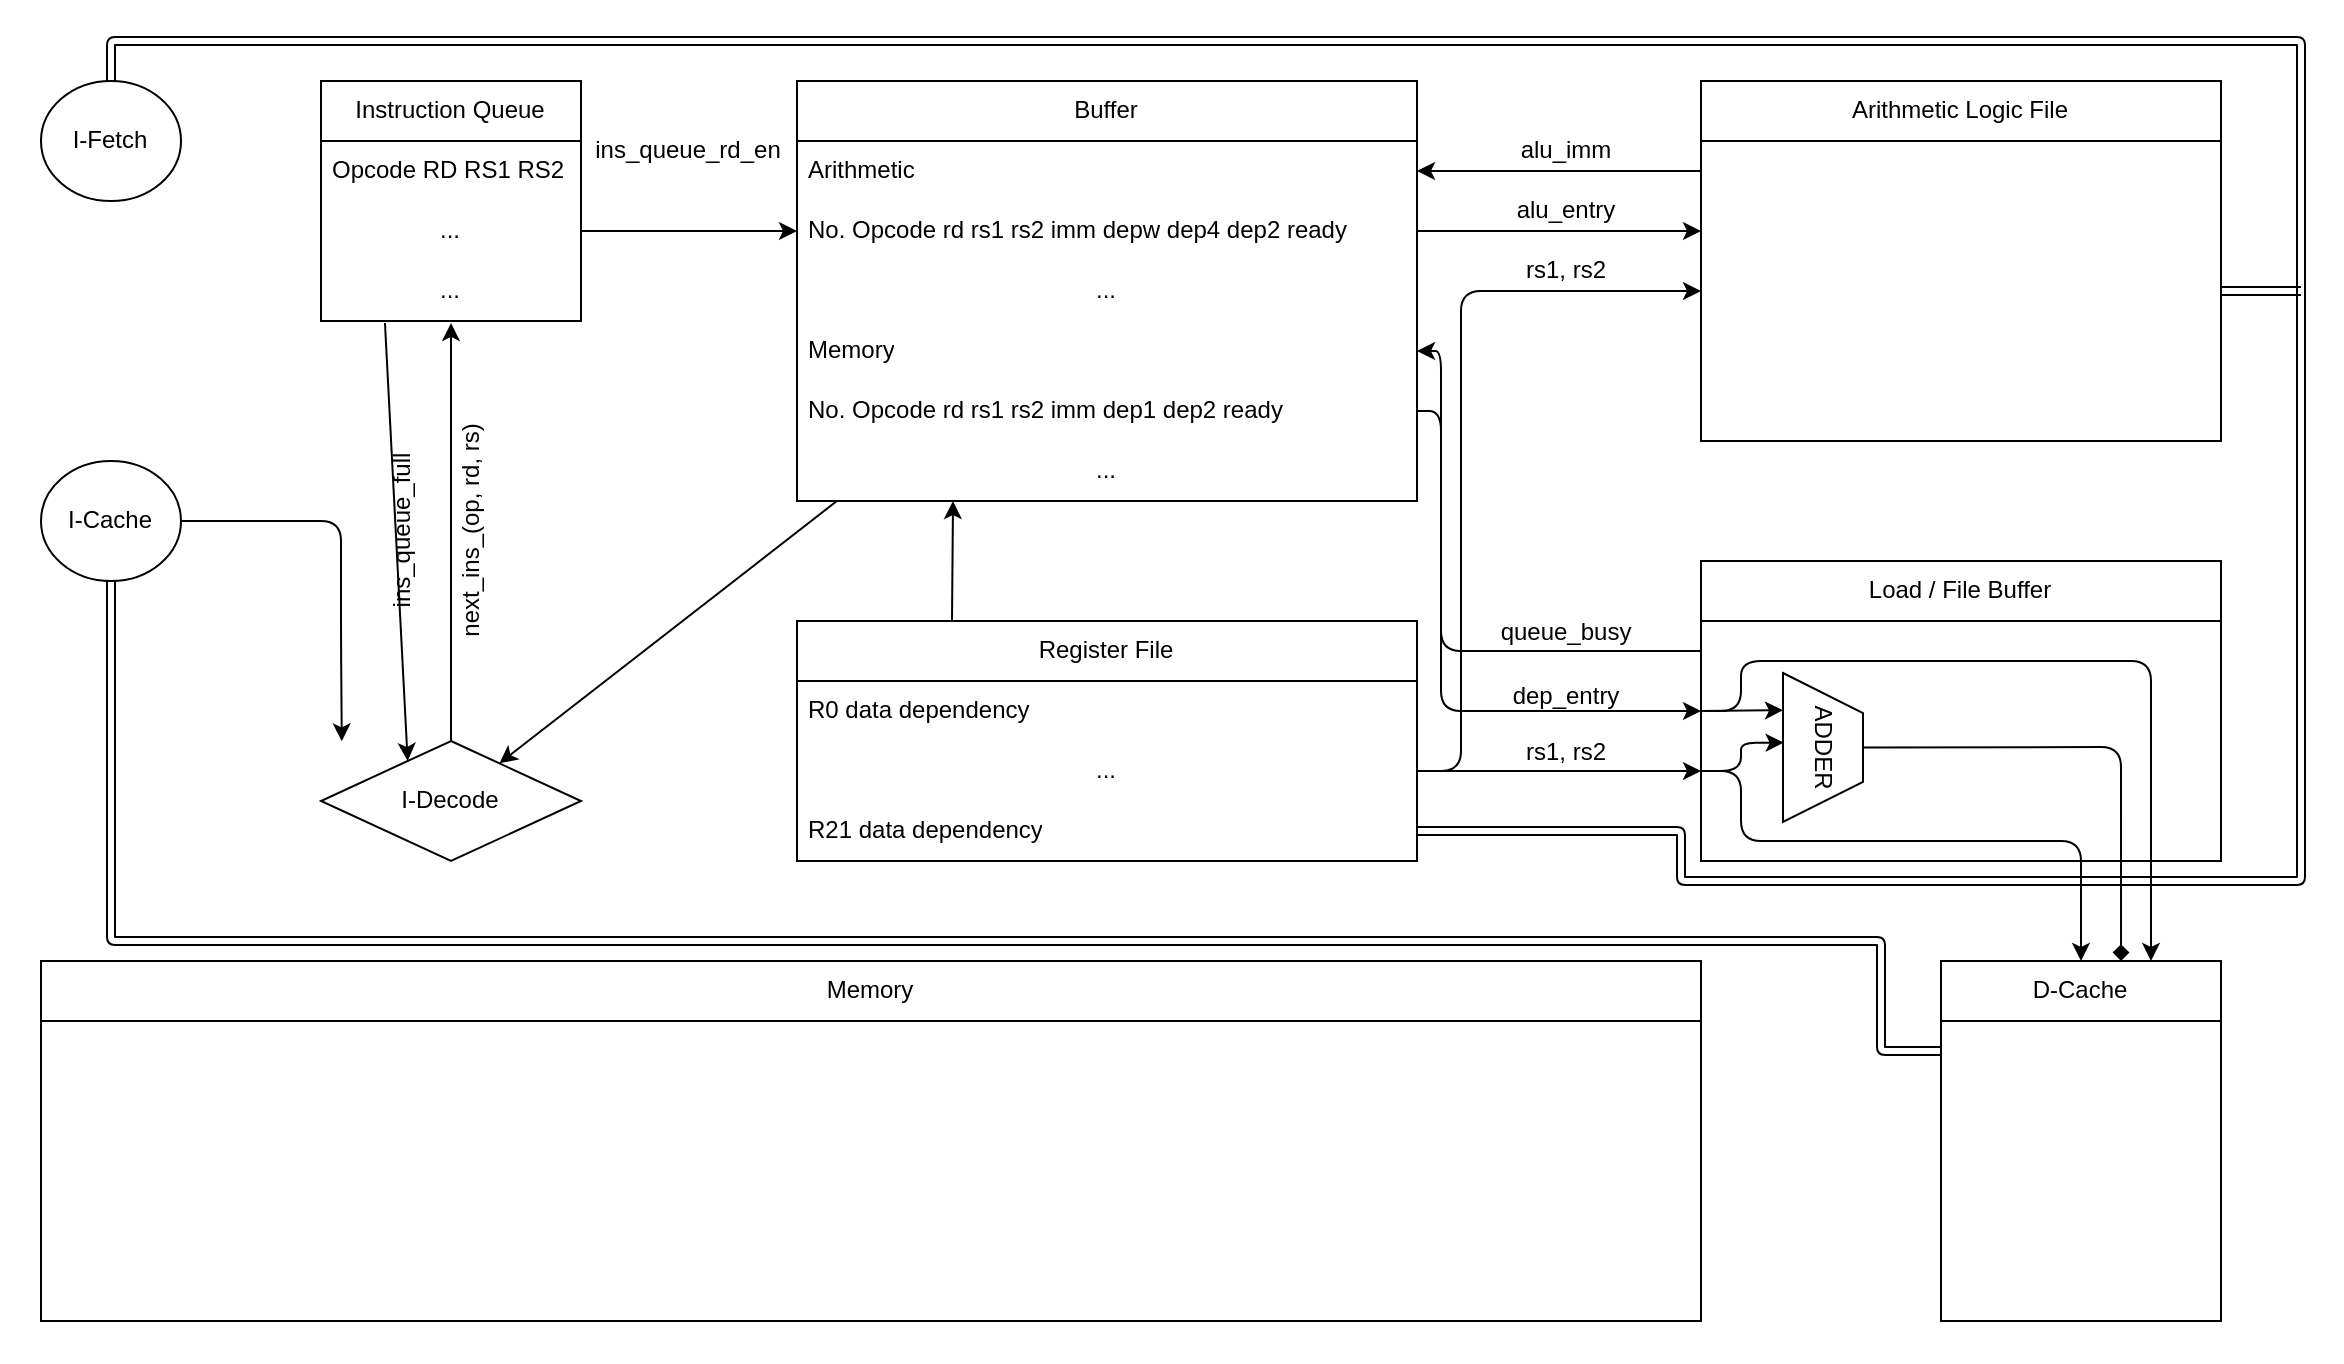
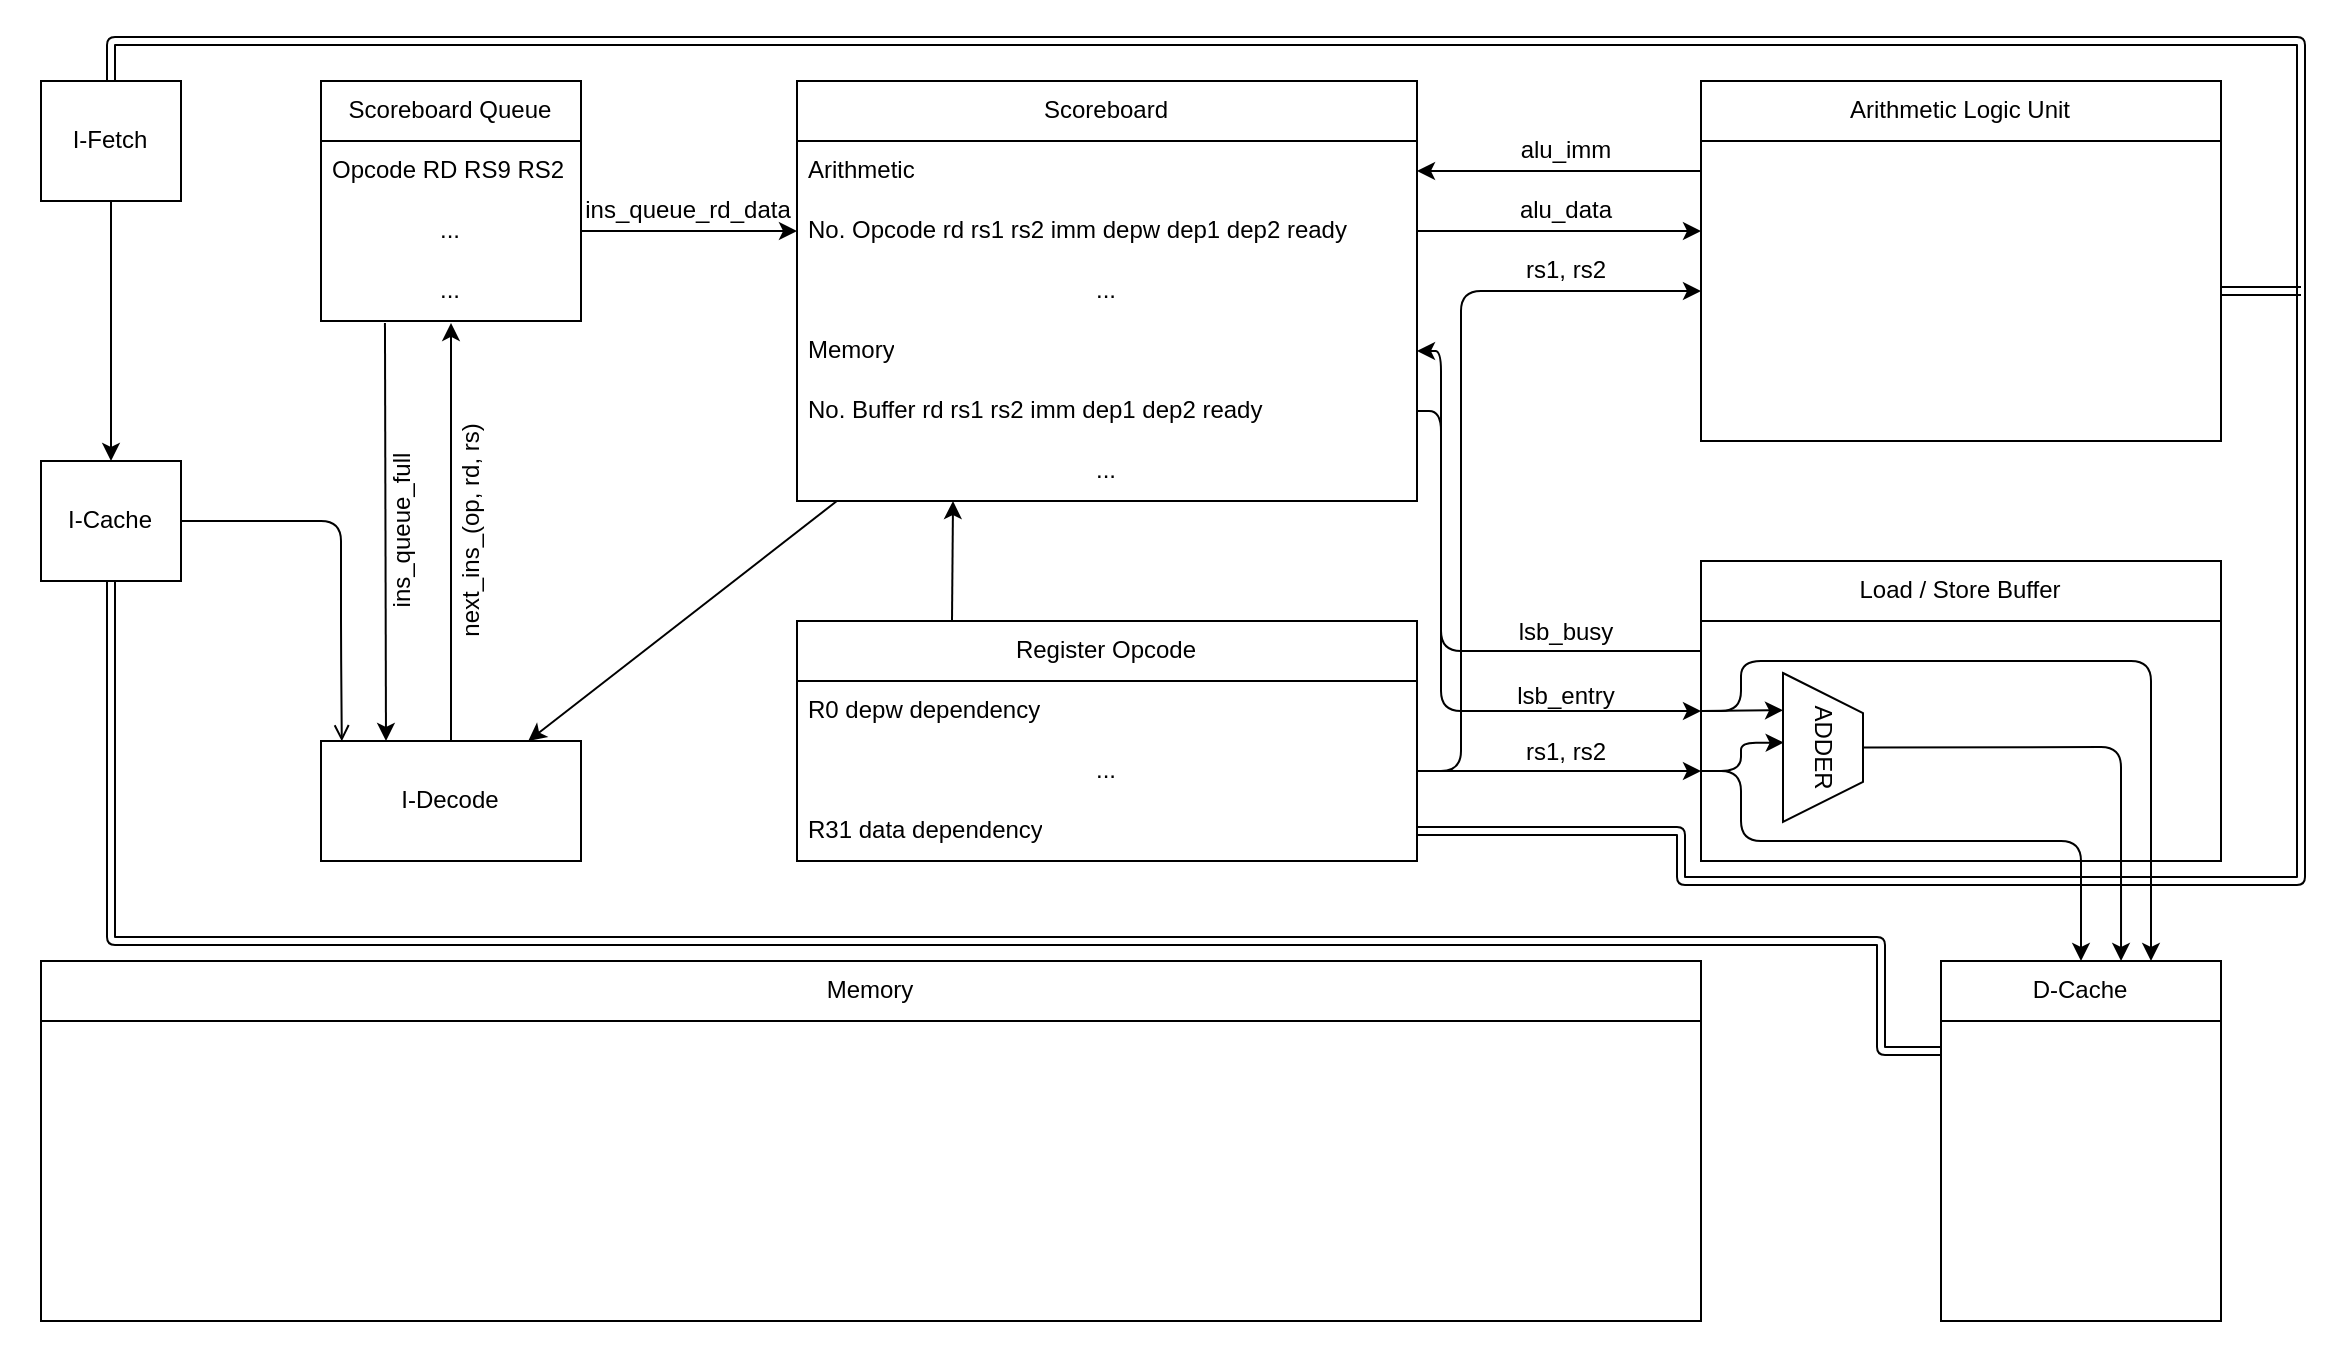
(451, 111) -> (451, 111)
(1107, 111) -> (1107, 111)
(1961, 111) -> (1961, 111)
(111, 141) -> (111, 141)
(689, 151) -> none
(438, 171) -> (438, 171)
none -> (689, 211)
(1567, 211) -> (1567, 211)
(1084, 231) -> (1084, 231)
none -> (111, 324)
(1053, 411) -> (1053, 411)
(111, 521) -> (111, 521)
(1961, 591) -> (1961, 591)
(1567, 633) -> (1567, 633)
(1107, 651) -> (1107, 651)
(1567, 697) -> (1567, 697)
(924, 711) -> (924, 711)
(342, 726) -> (342, 729)
(451, 801) -> (451, 801)
(930, 831) -> (930, 831)
(2121, 945) -> (2121, 946)
